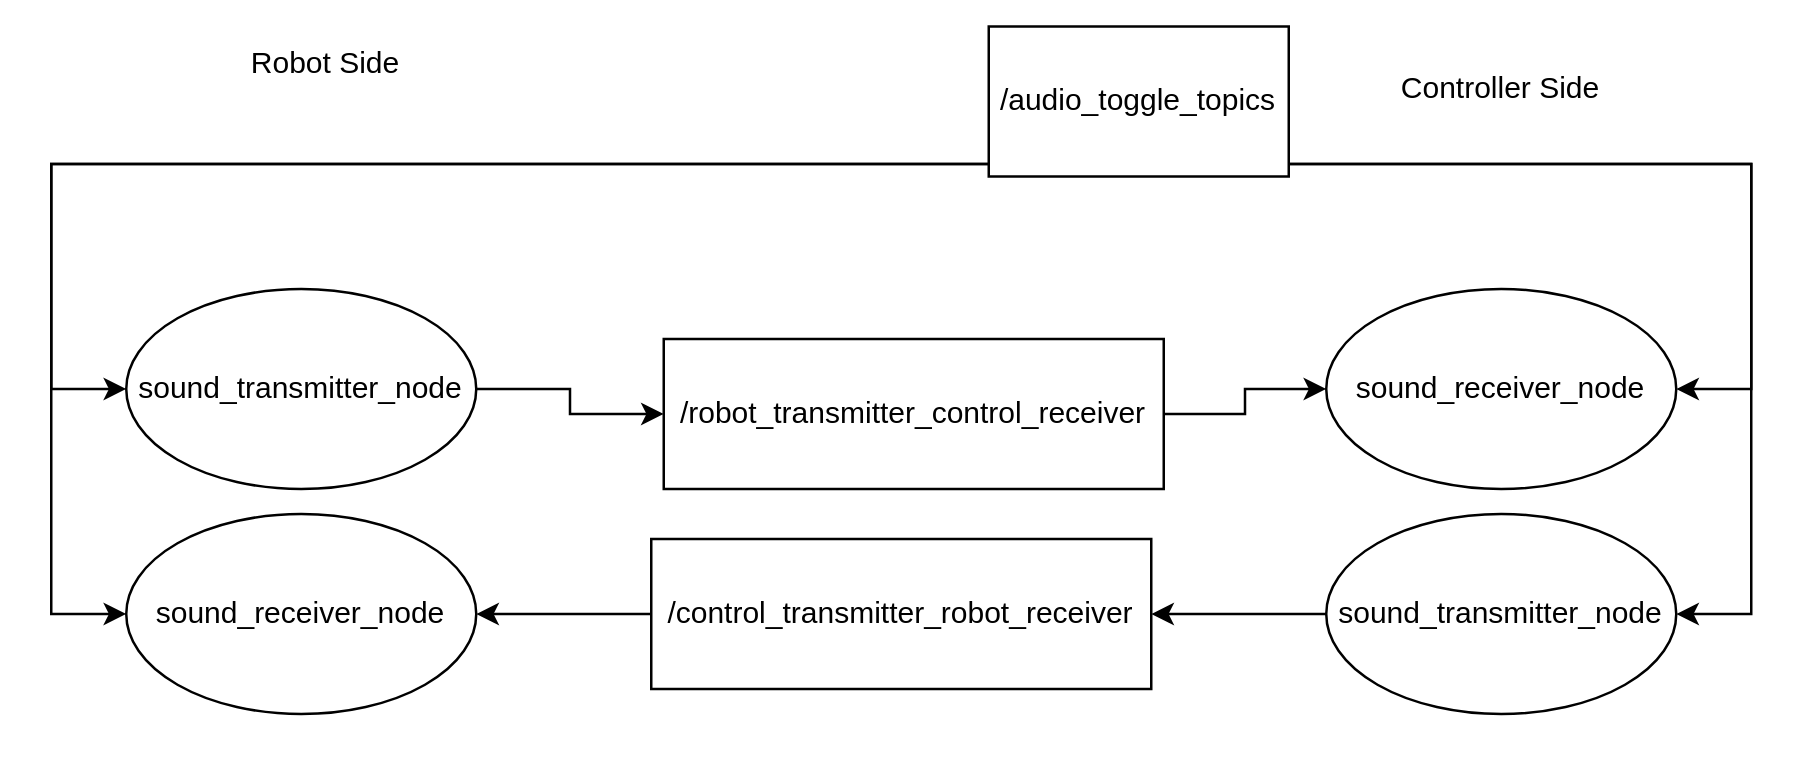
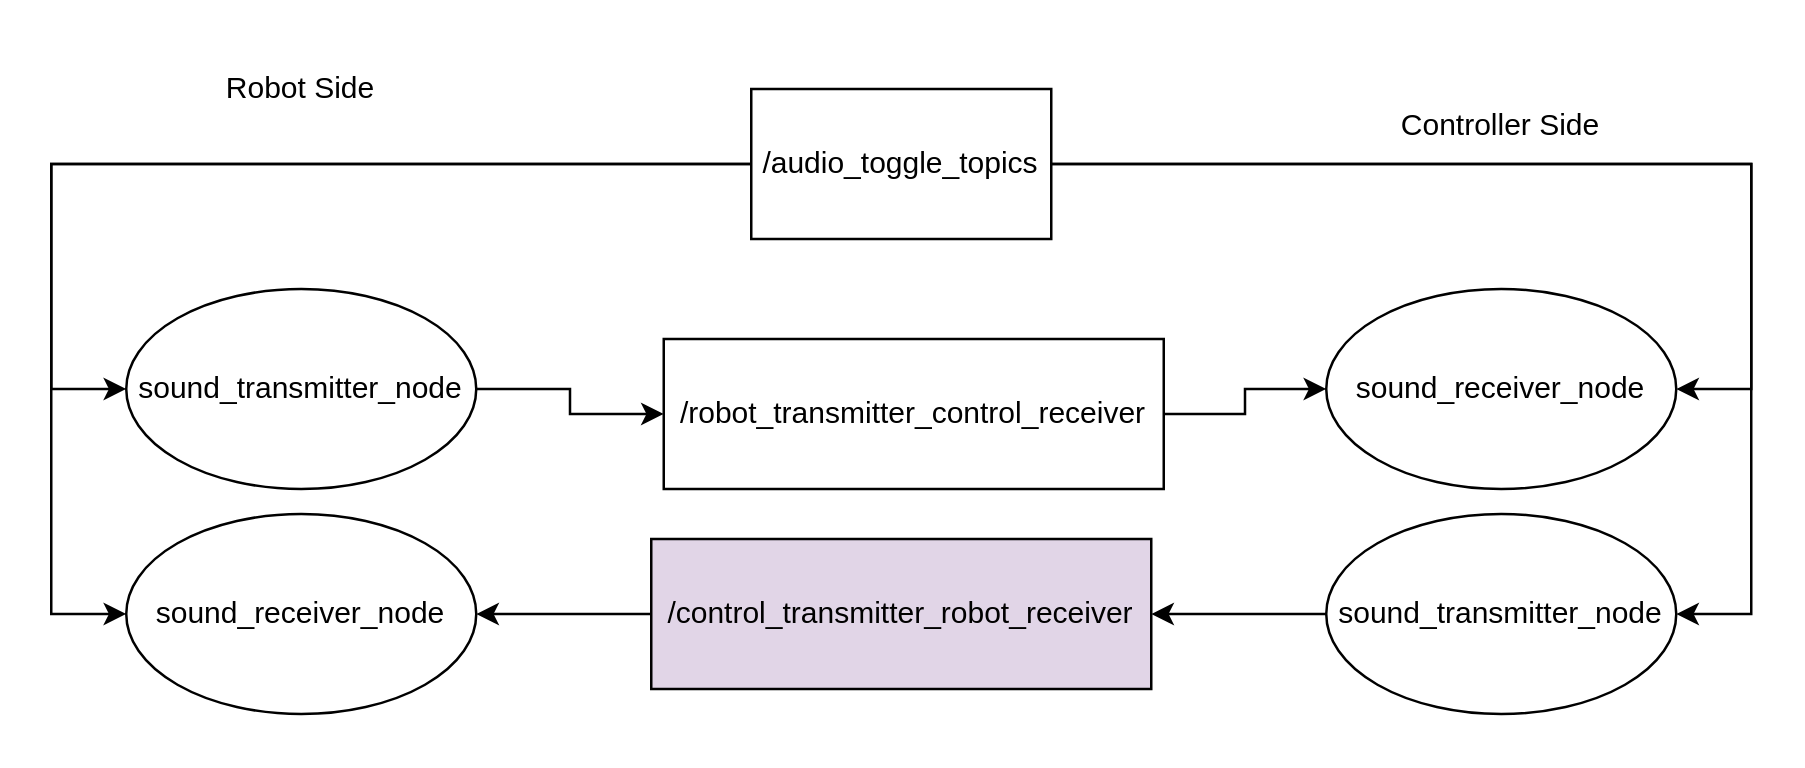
(326, 64) -> (301, 89)
(1501, 89) -> (1501, 126)
(1139, 101) -> (901, 164)
(901, 614) -> (901, 614)
